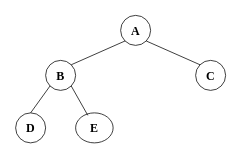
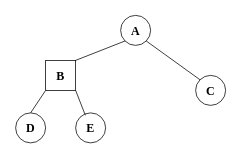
(60, 75) -> (60, 75)
(210, 75) -> (210, 90)
(94, 128) -> (90, 128)
